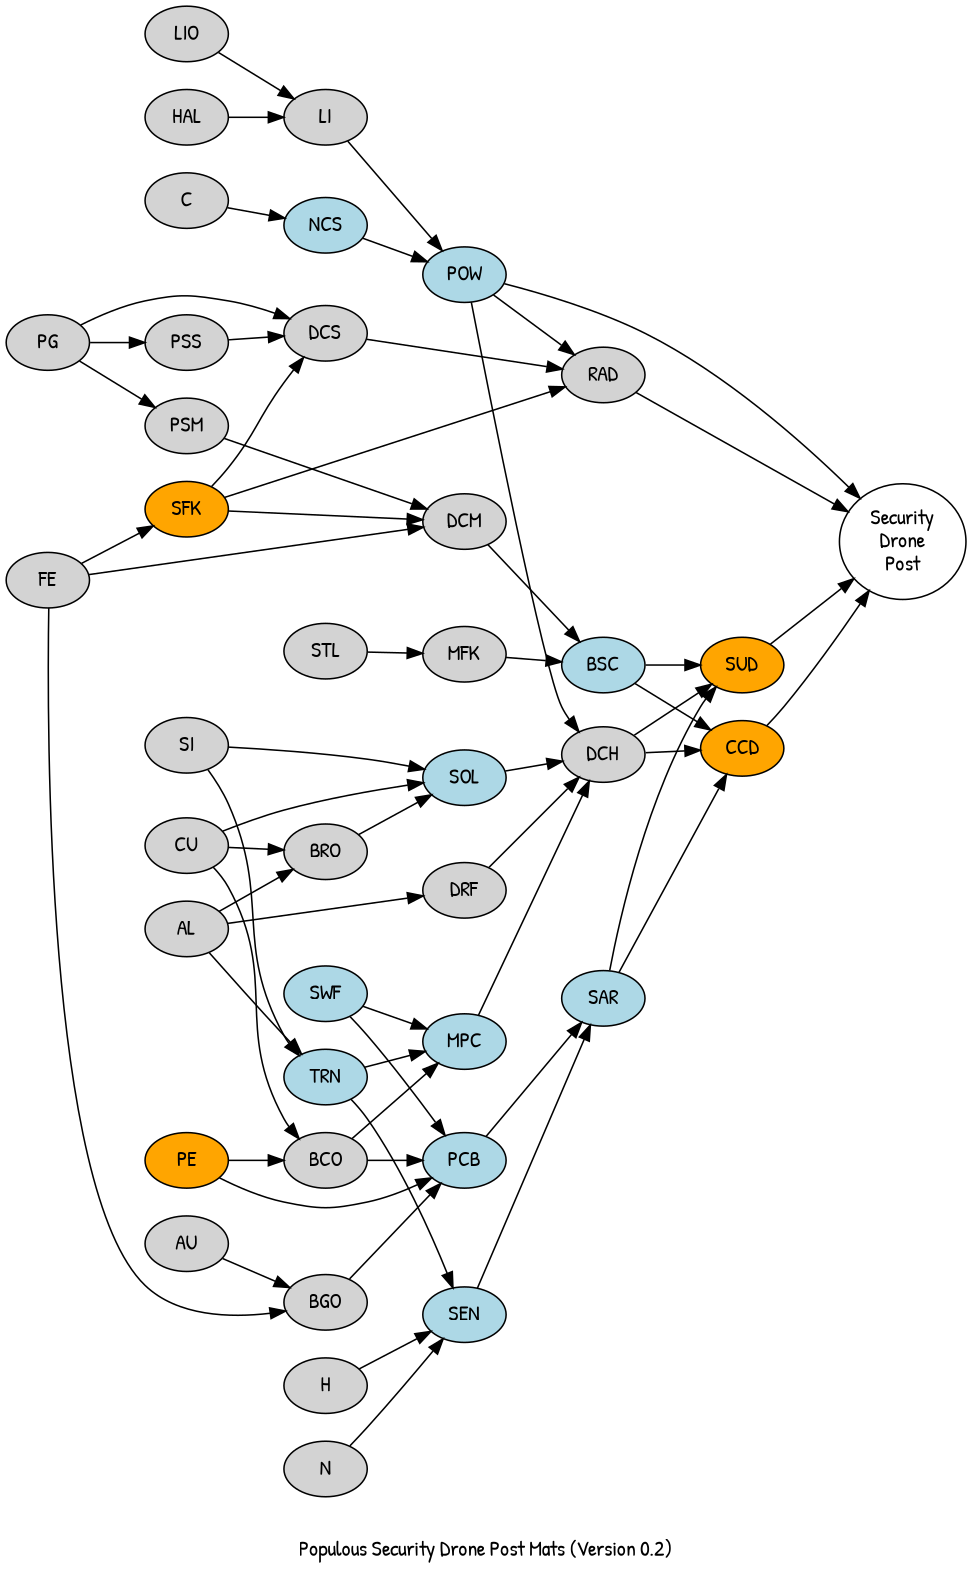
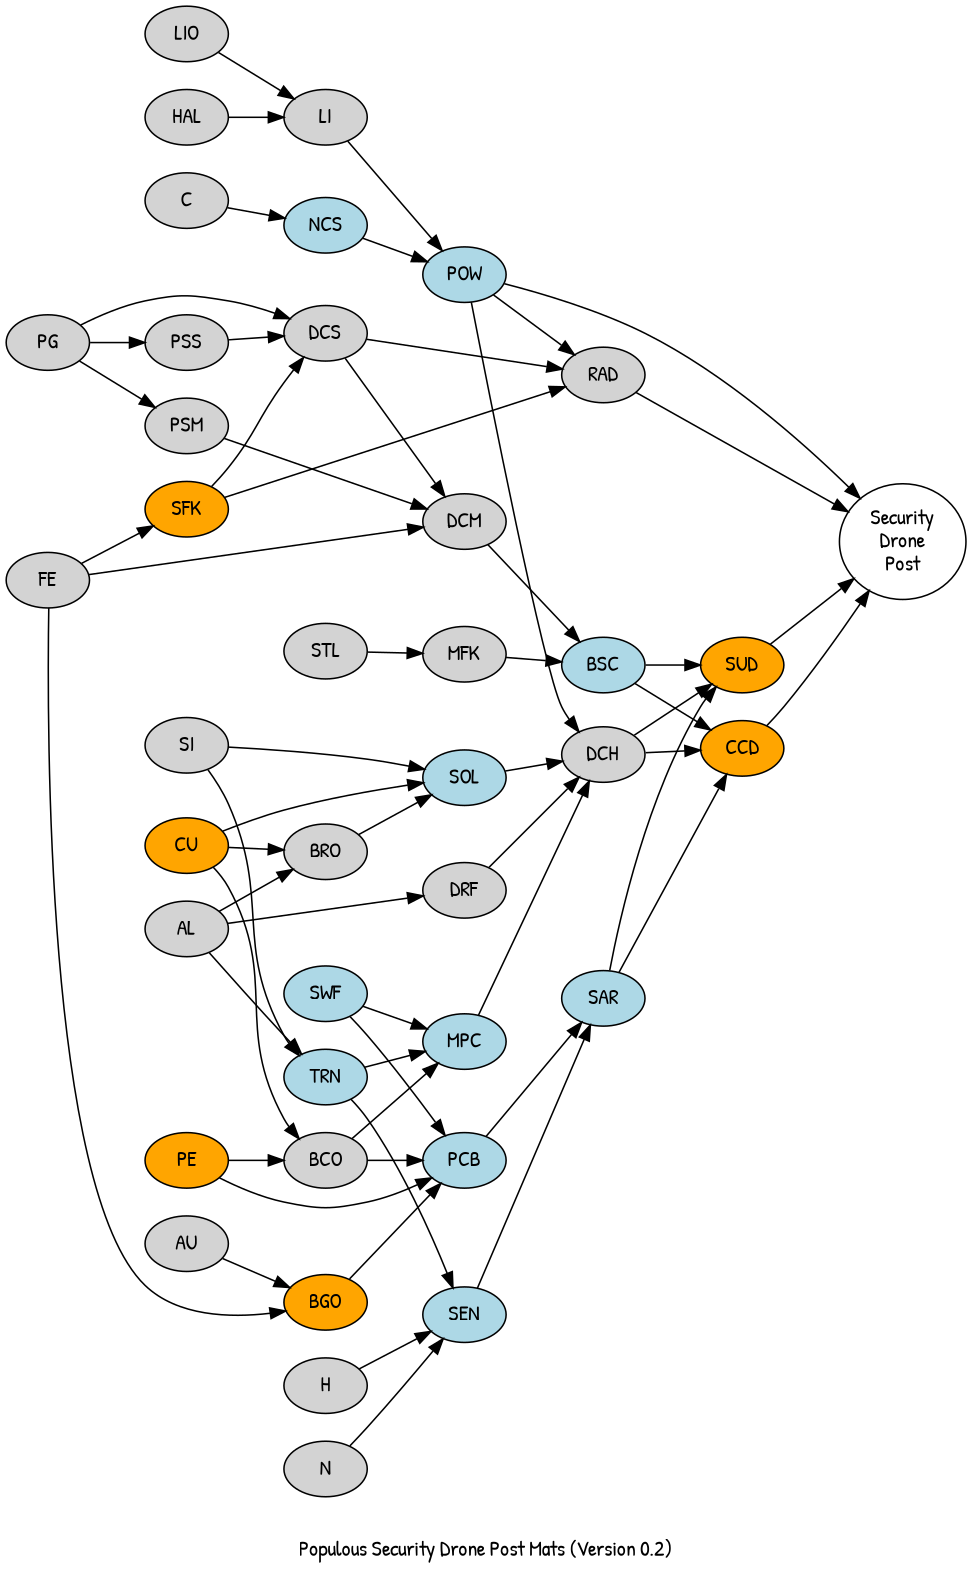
(318, 515) -> (390, 421)
(187, 846) -> (187, 846)
(326, 1302) -> (326, 1302)
